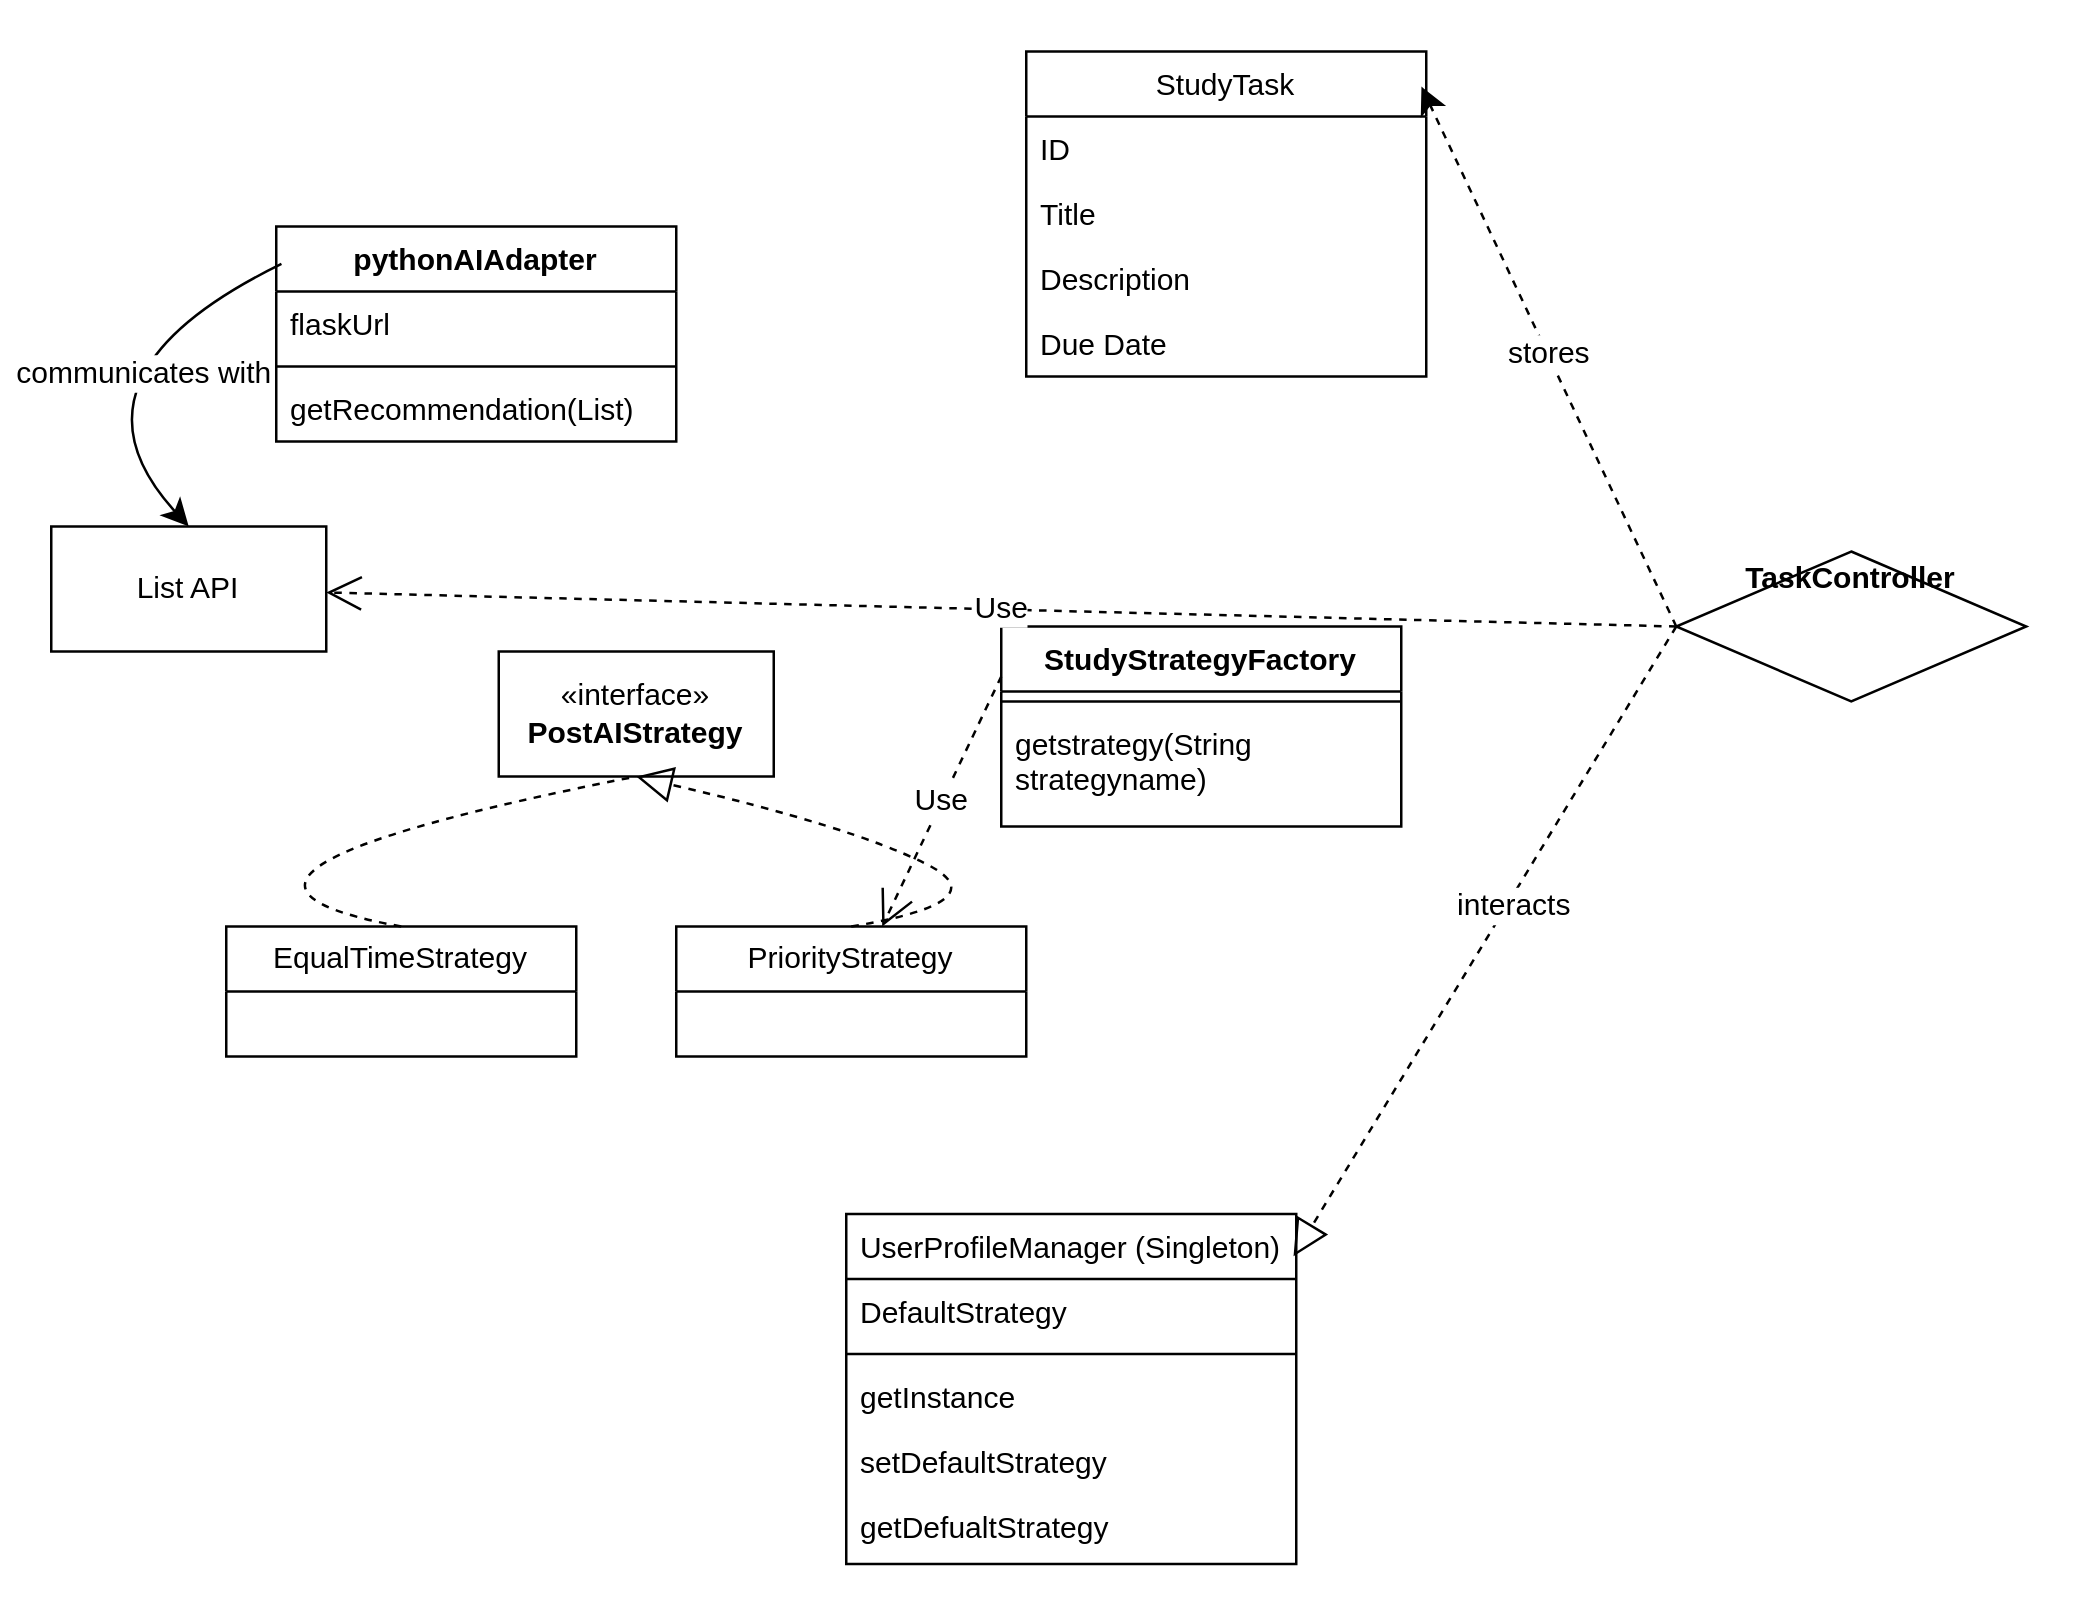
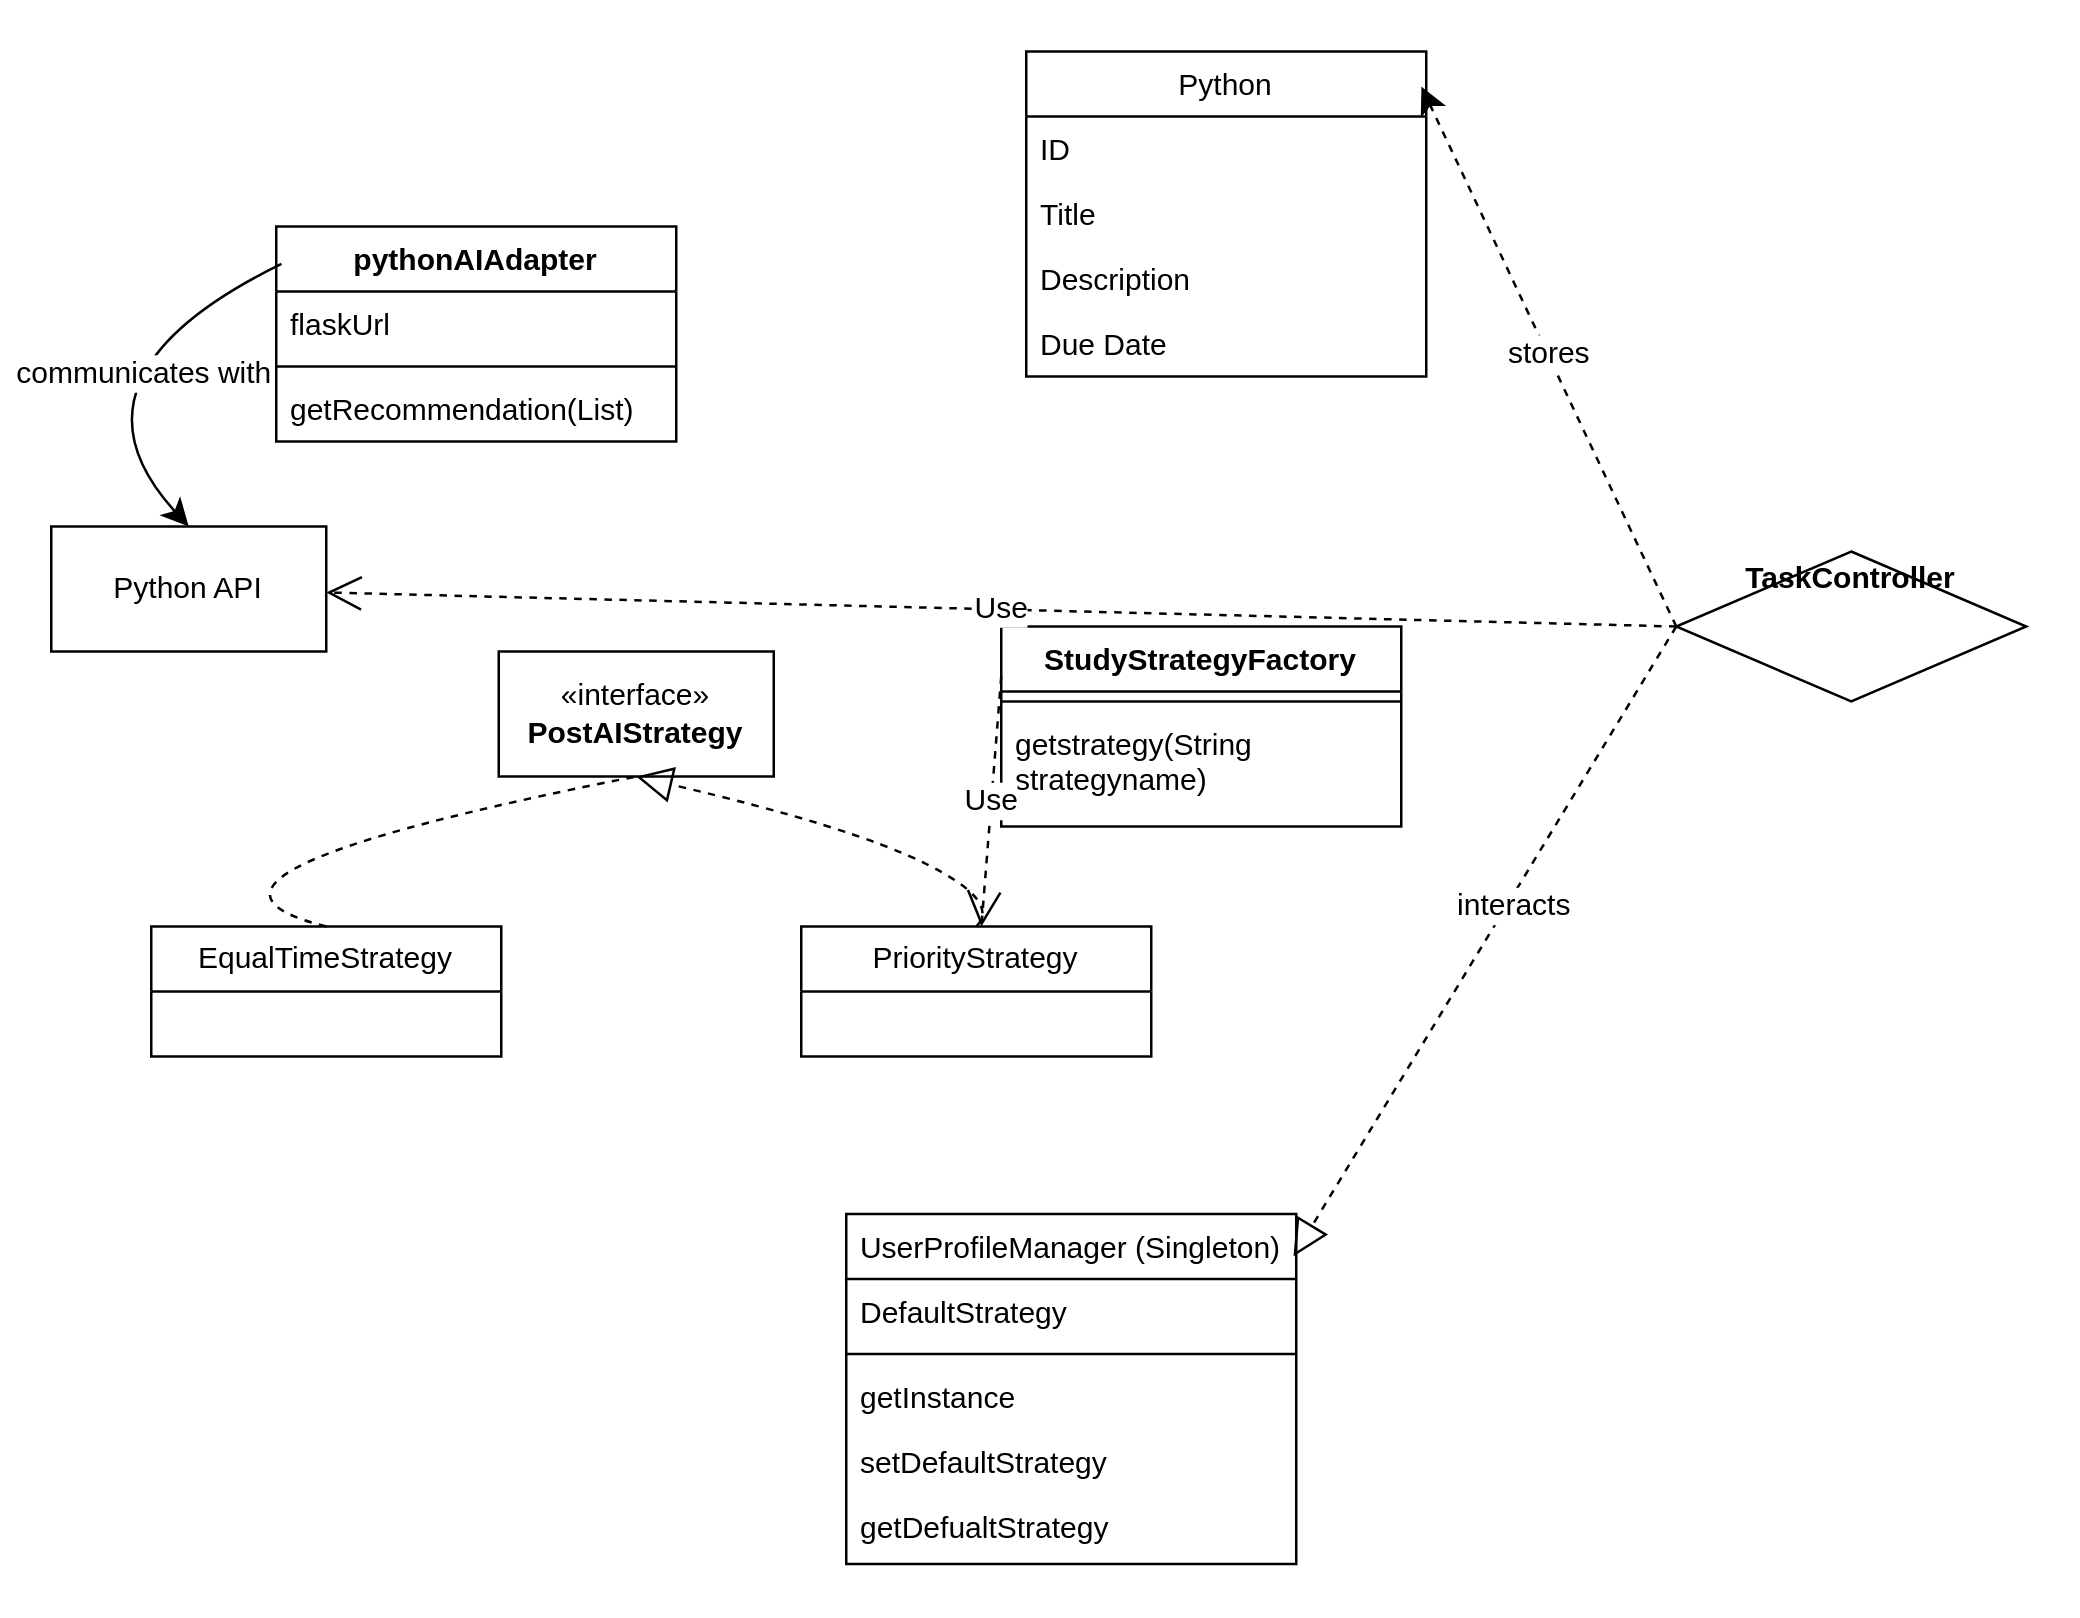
(1225, 85) -> (1225, 85)
(189, 589) -> (189, 589)
(401, 991) -> (326, 991)
(851, 991) -> (976, 991)
